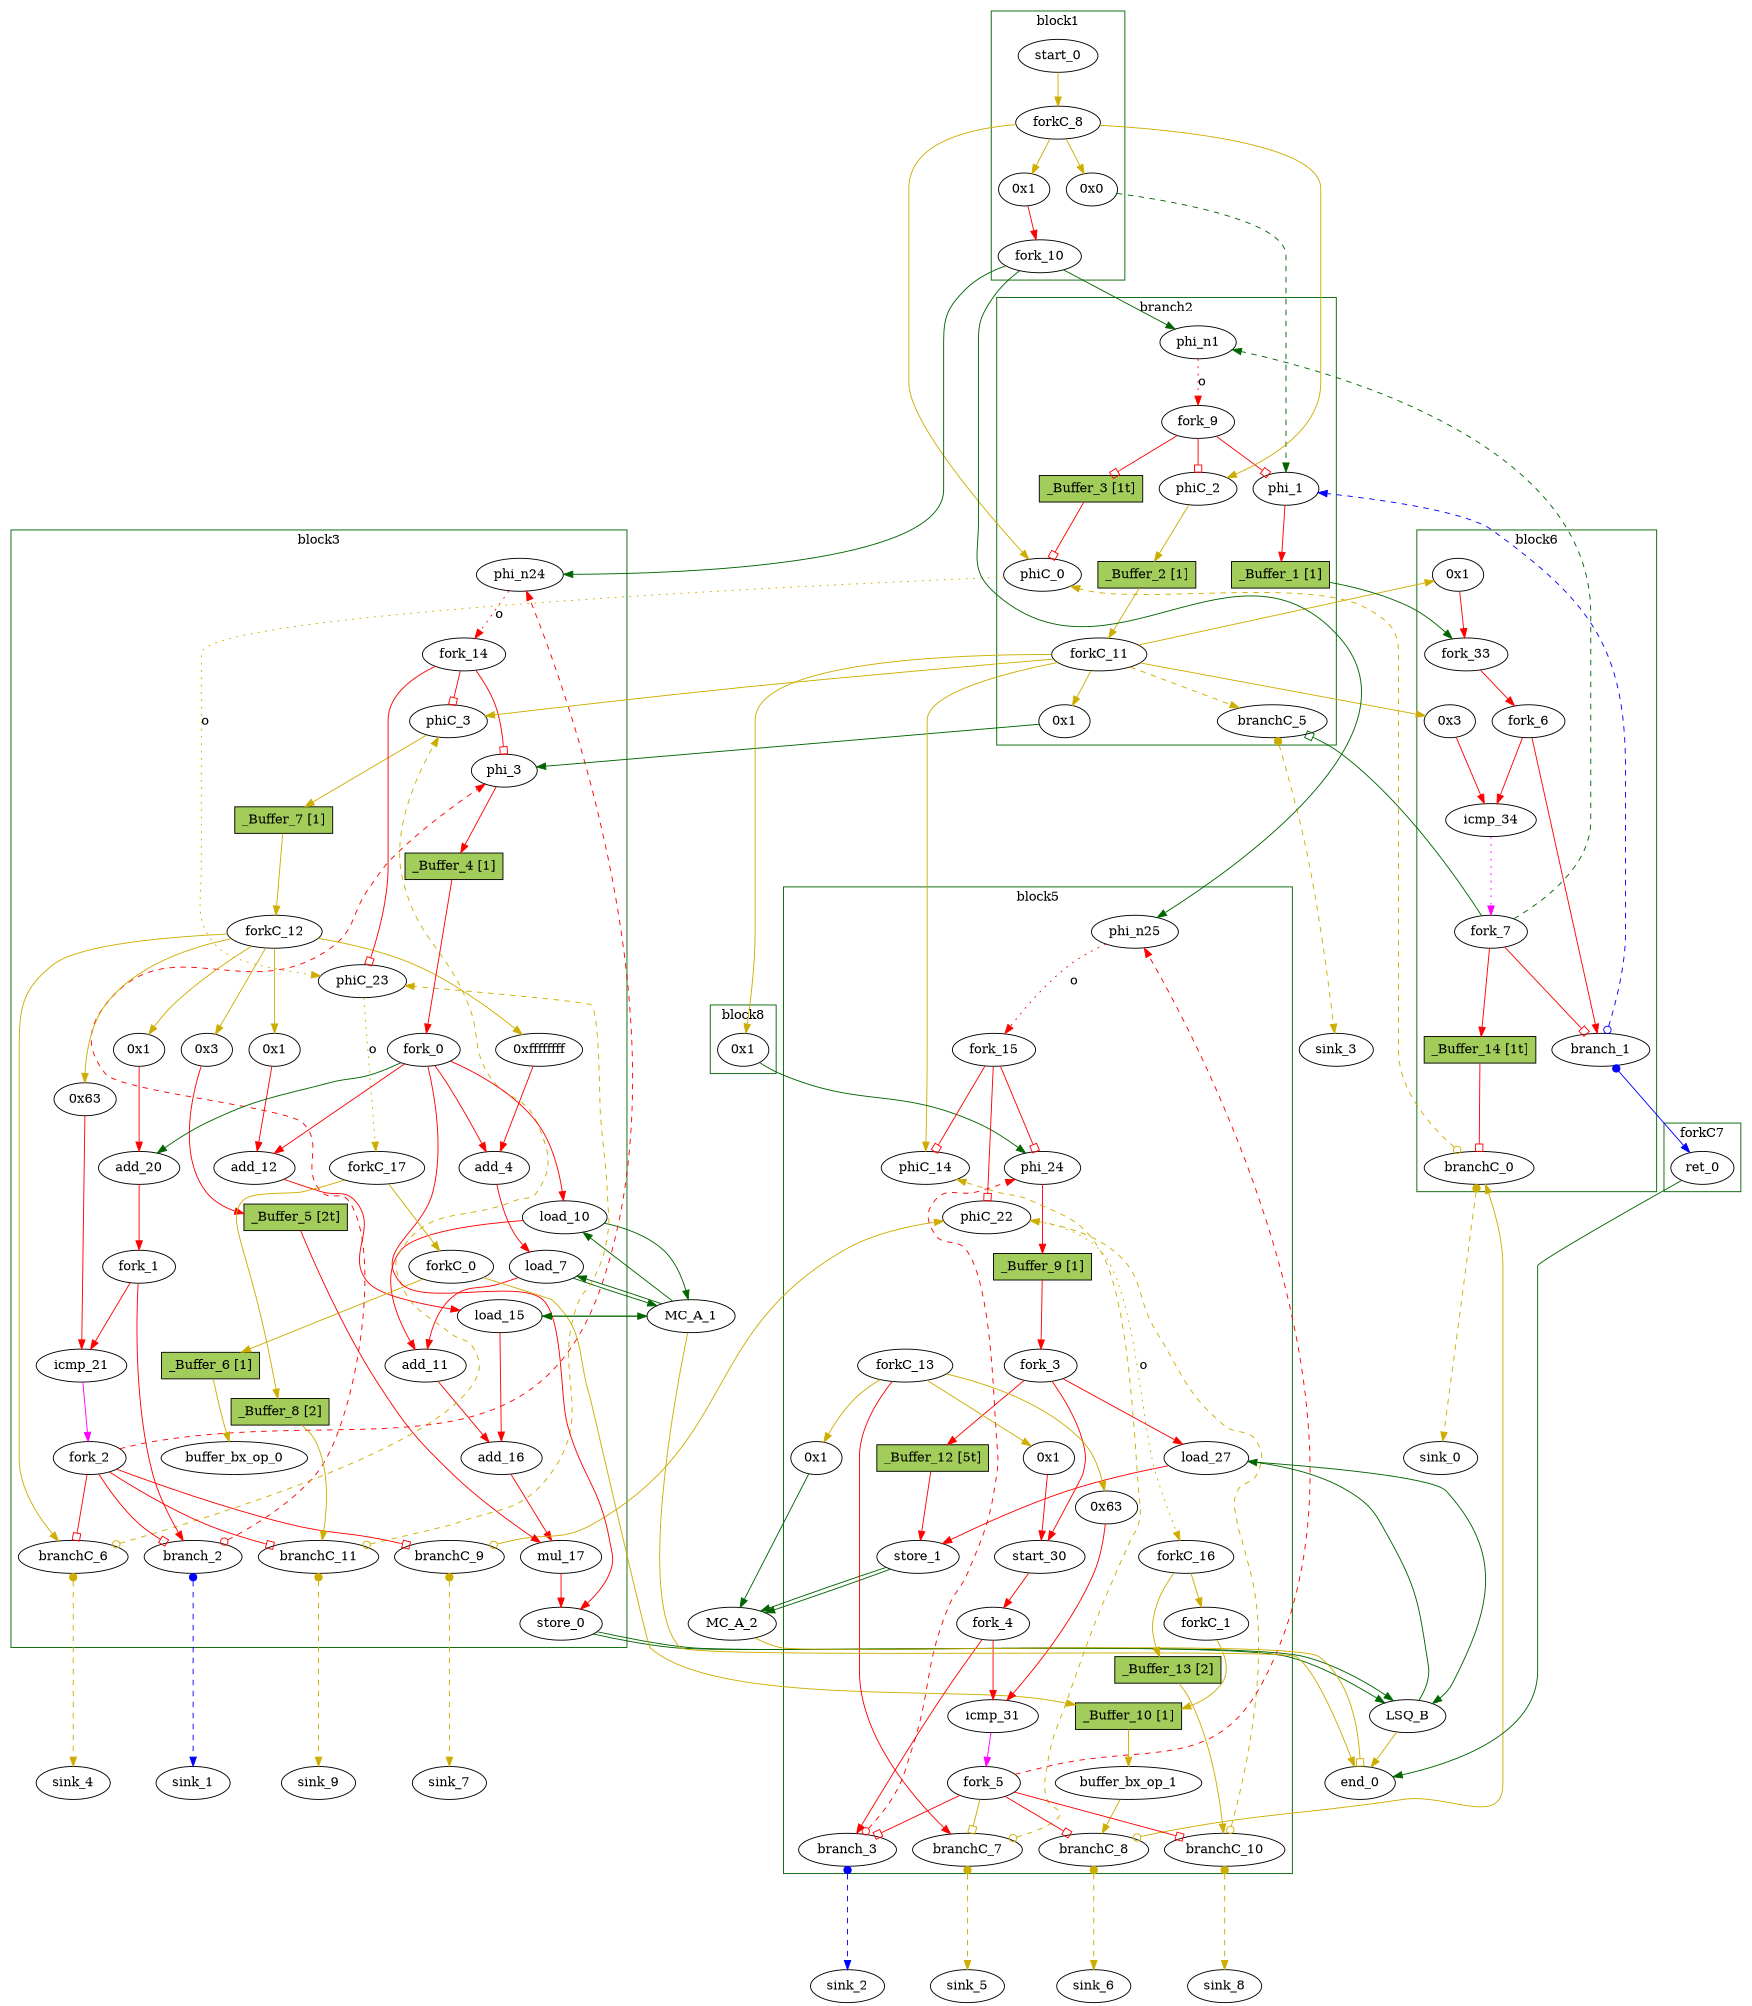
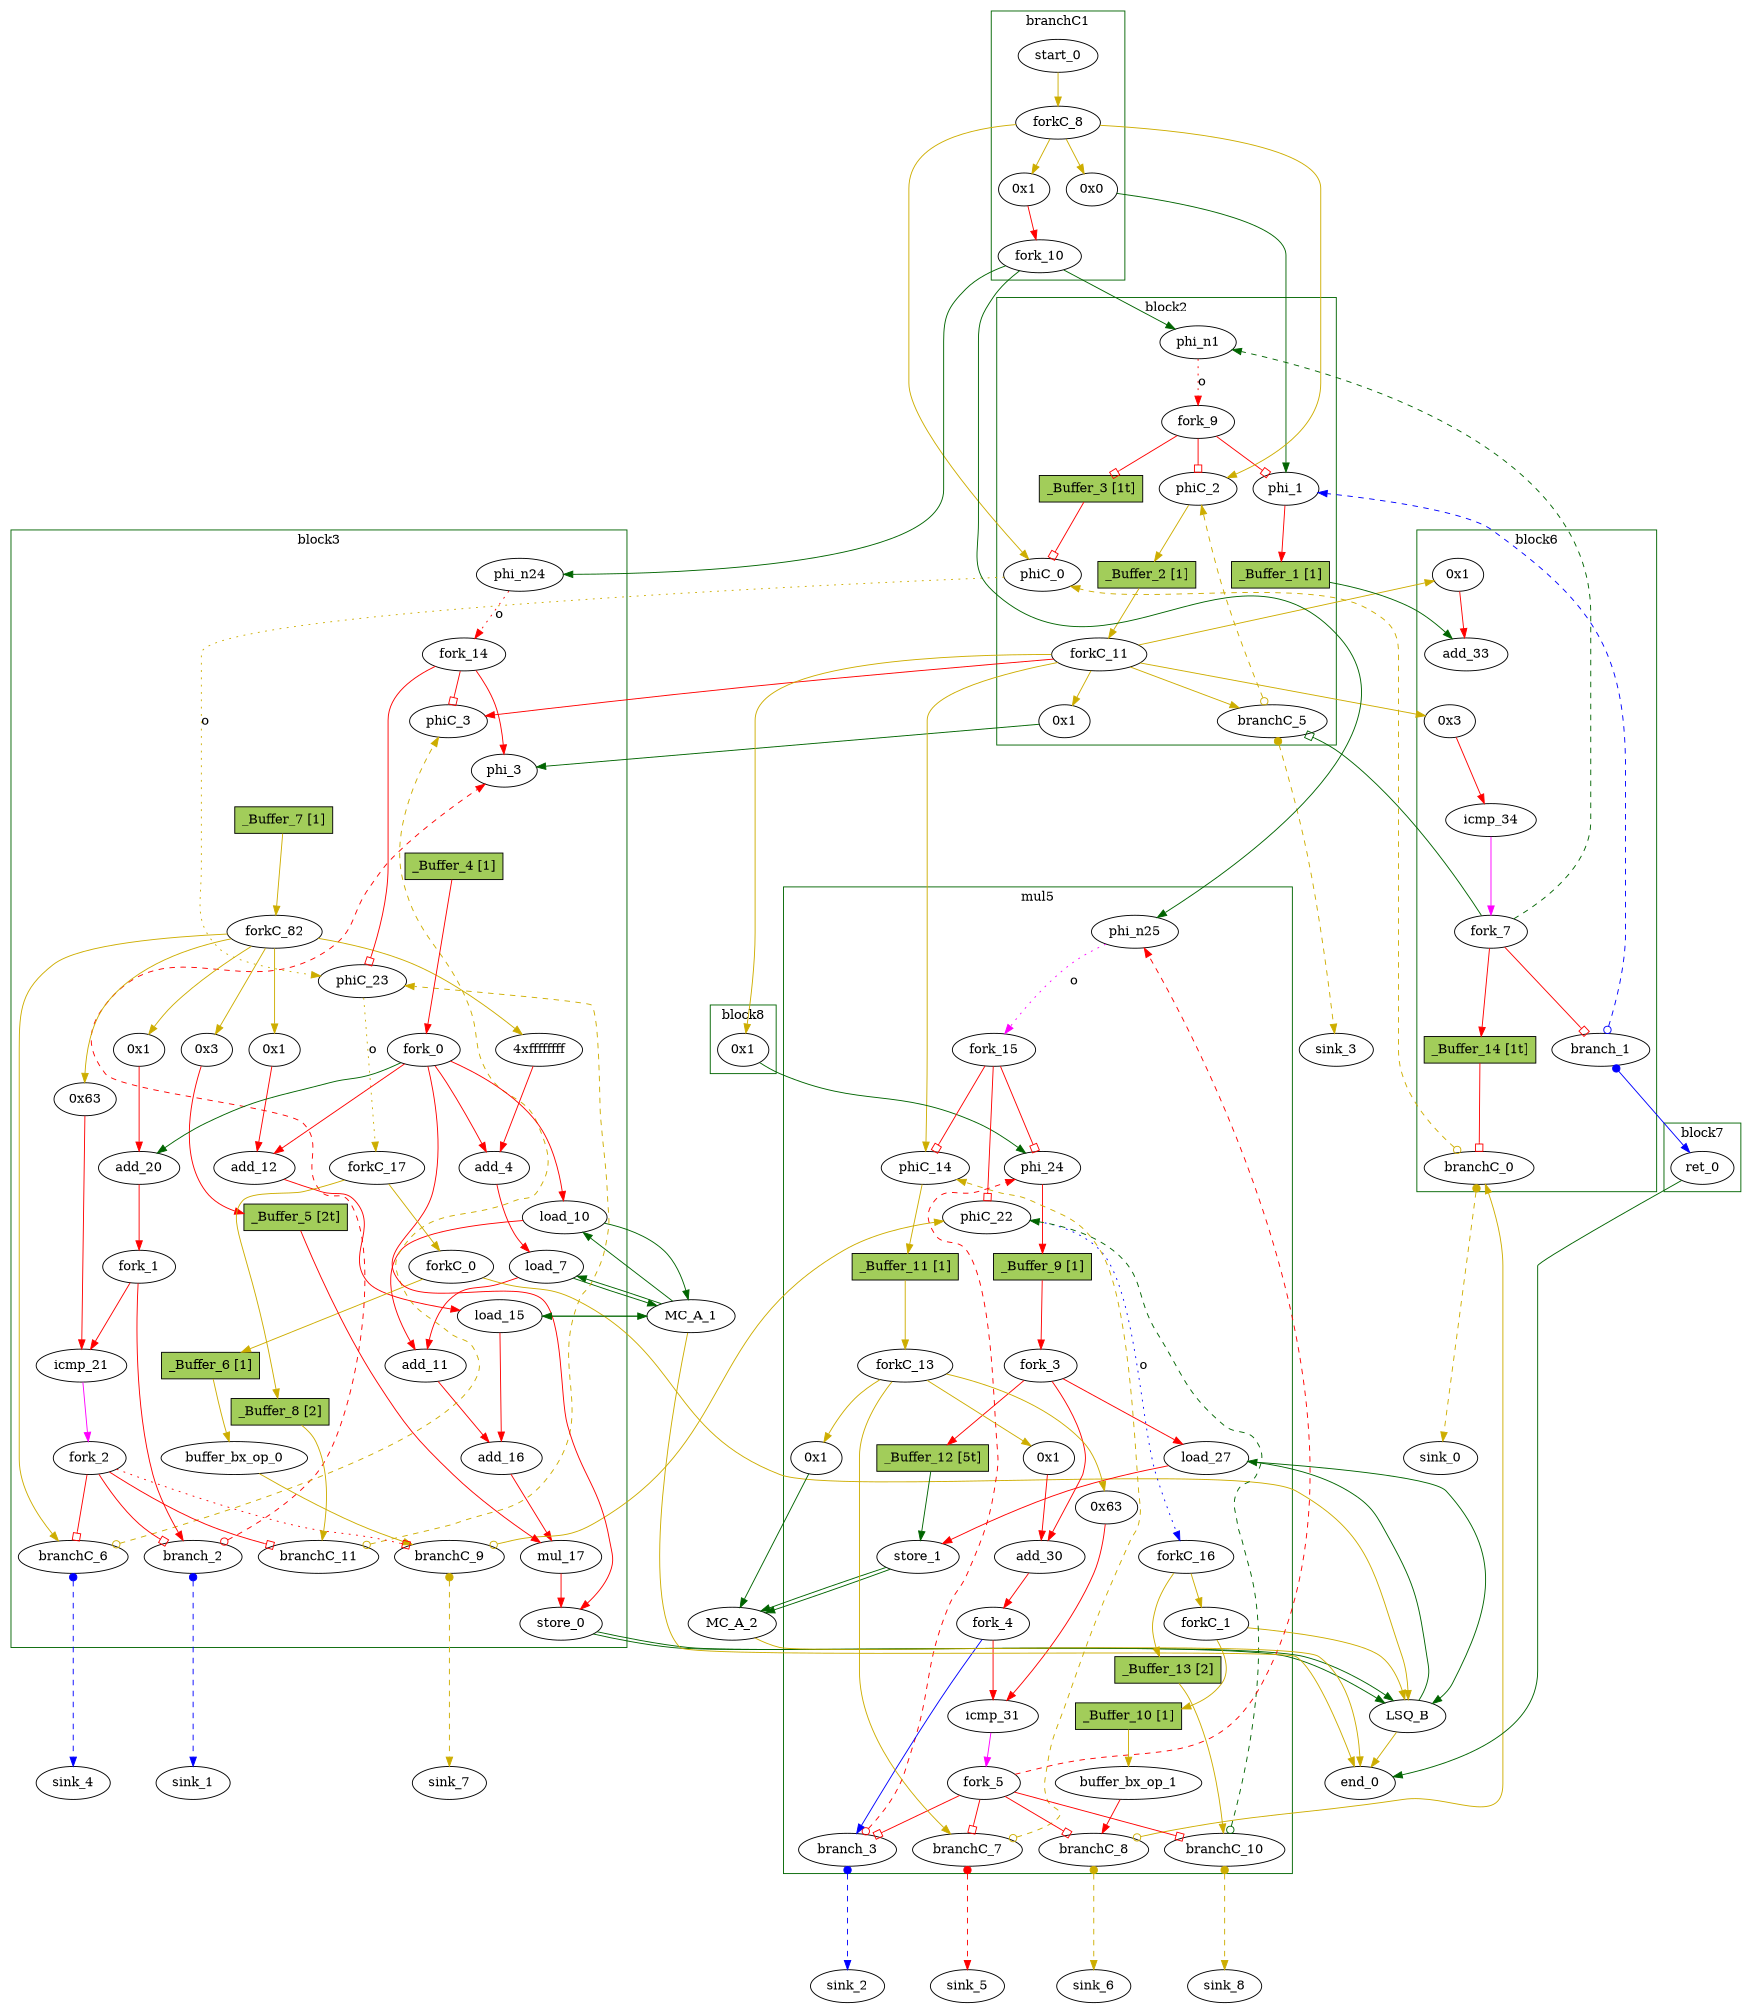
(1058, 22) -> (1058, 22)
(1286, 266) -> (1286, 266)
(1167, 308) -> (1167, 308)
none -> (1229, 607)
(1466, 654) -> (1466, 654)
(774, 684) -> (774, 684)
(1180, 686) -> (1180, 686)
(495, 706) -> (495, 706)
(1529, 721) -> none
(370, 768) -> none
(481, 816) -> none
(1491, 871) -> (1491, 871)
(1038, 897) -> (1038, 897)
(275, 932) -> (275, 932)
(1053, 979) -> (1053, 979)
(539, 1050) -> (539, 1050)
(1702, 1134) -> (1702, 1134)
(619, 1210) -> none
none -> (905, 1267)
(1135, 1352) -> (1135, 1352)
(1255, 1476) -> (1255, 1476)
(926, 1501) -> (926, 1501)
none -> (333, 1513)
(256, 1515) -> (256, 1515)
(1040, 1557) -> (1040, 1557)
(859, 1613) -> (859, 1613)
(643, 1621) -> (973, 1481)
none -> (1336, 1640)
(1092, 1648) -> (1092, 1648)
(73, 1669) -> (73, 1669)
(926, 1722) -> (926, 1722)
(319, 1783) -> none
(977, 1812) -> (977, 1812)
(1113, 1812) -> (1113, 1812)
(967, 1917) -> (967, 1917)
